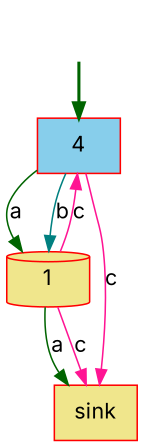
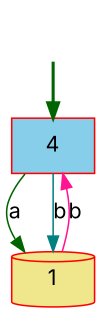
(80, 213) -> (75, 213)
(96, 413) -> none
